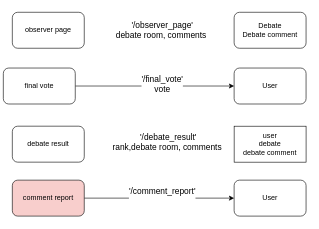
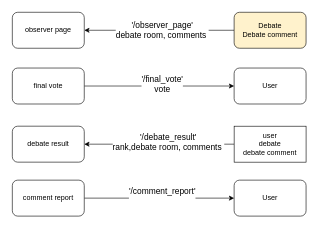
none -> (89, 30)
(270, 30) -> (270, 30)
(39, 86) -> (48, 86)
none -> (89, 144)
(48, 198) -> (48, 198)
